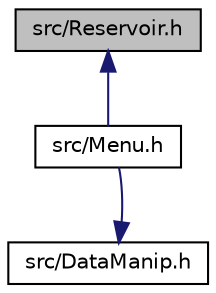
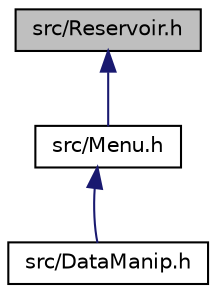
(122, 195) -> (94, 216)
